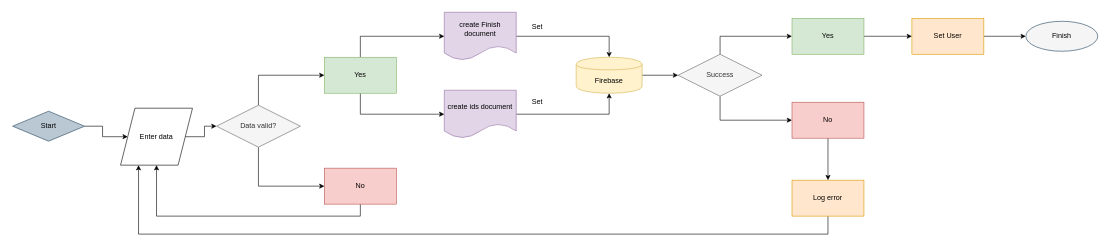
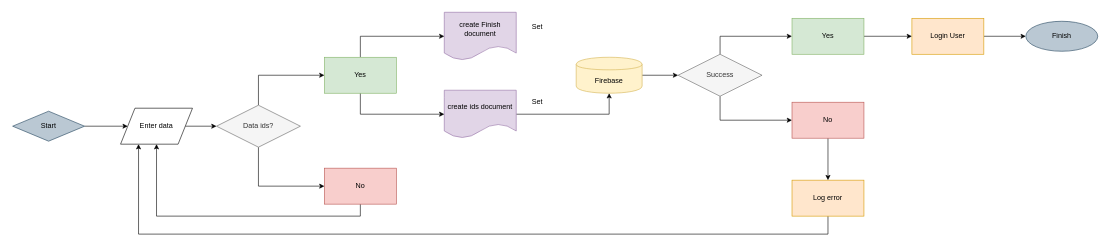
(608, 36) -> none
(948, 36) -> (948, 36)
(1062, 36) -> (1062, 36)
(258, 126) -> (258, 126)
(156, 137) -> (156, 126)
